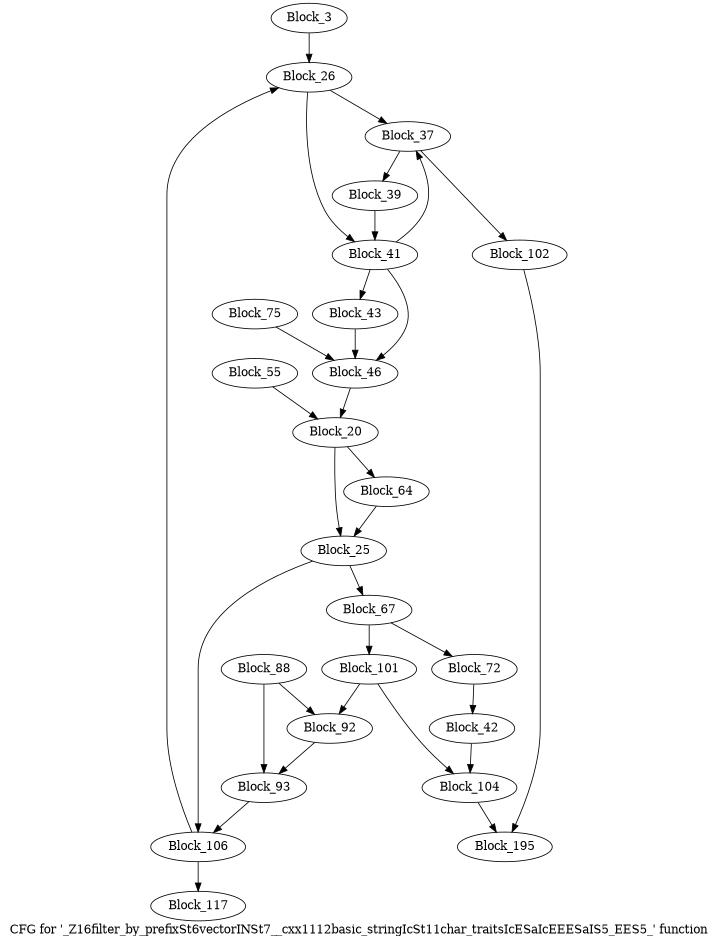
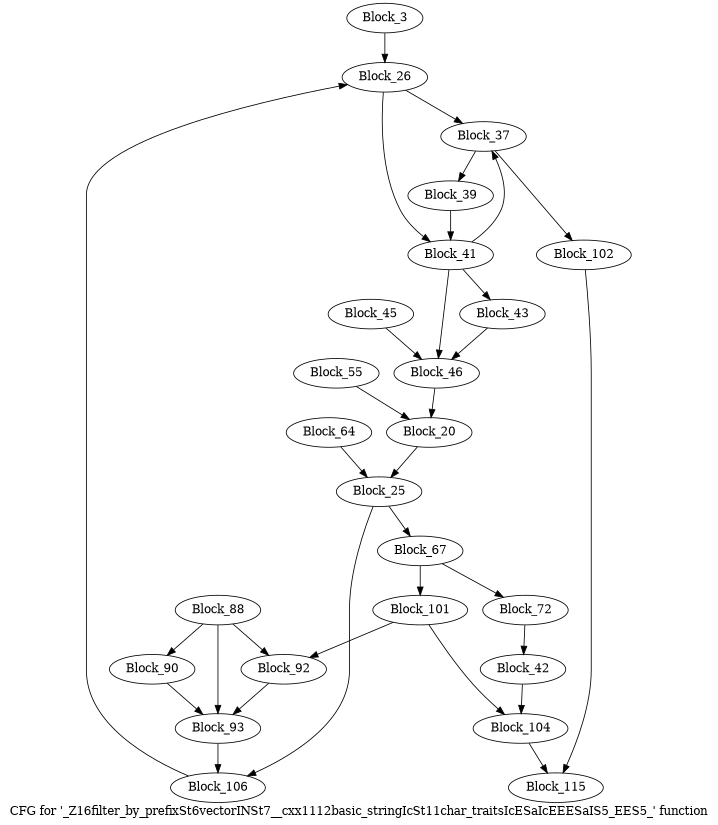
(255, 314) -> (371, 314)
(358, 459) -> none
none -> (152, 669)
(505, 847) -> (556, 788)
(198, 906) -> none
